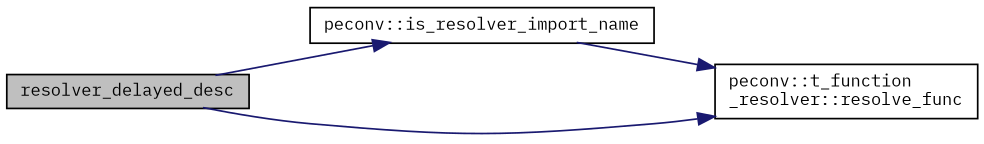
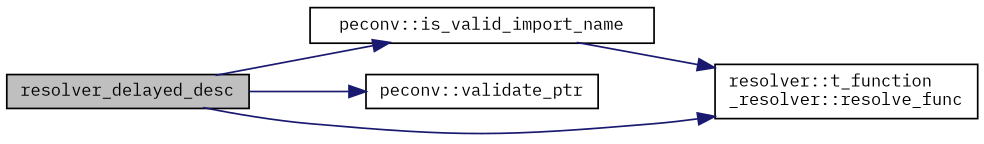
(482, 25) -> (482, 25)
none -> (482, 92)
(846, 92) -> (846, 92)
